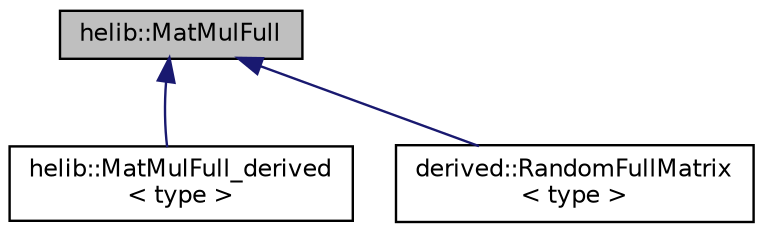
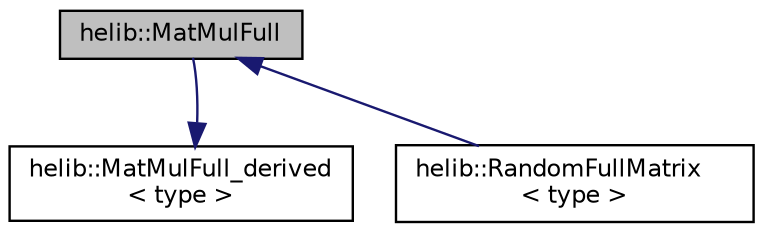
(165, 115) -> (197, 90)
(575, 184) -> (575, 184)
